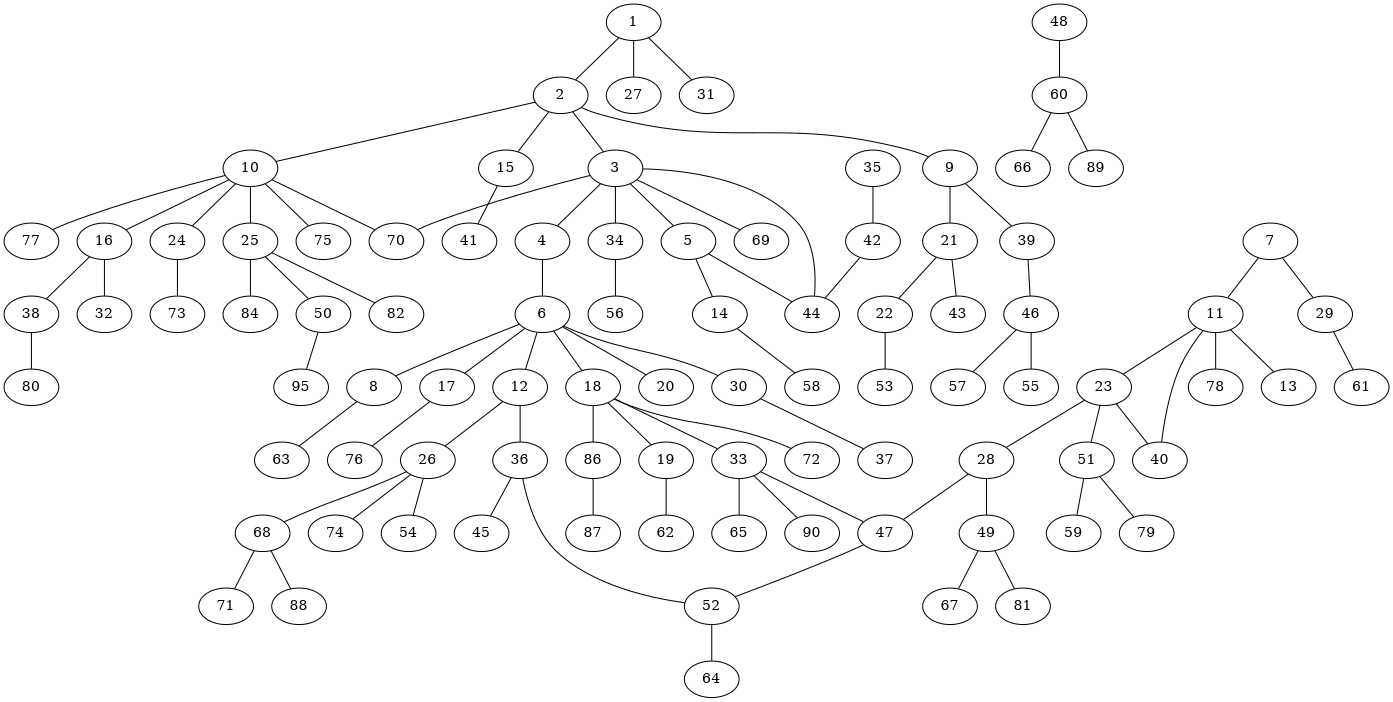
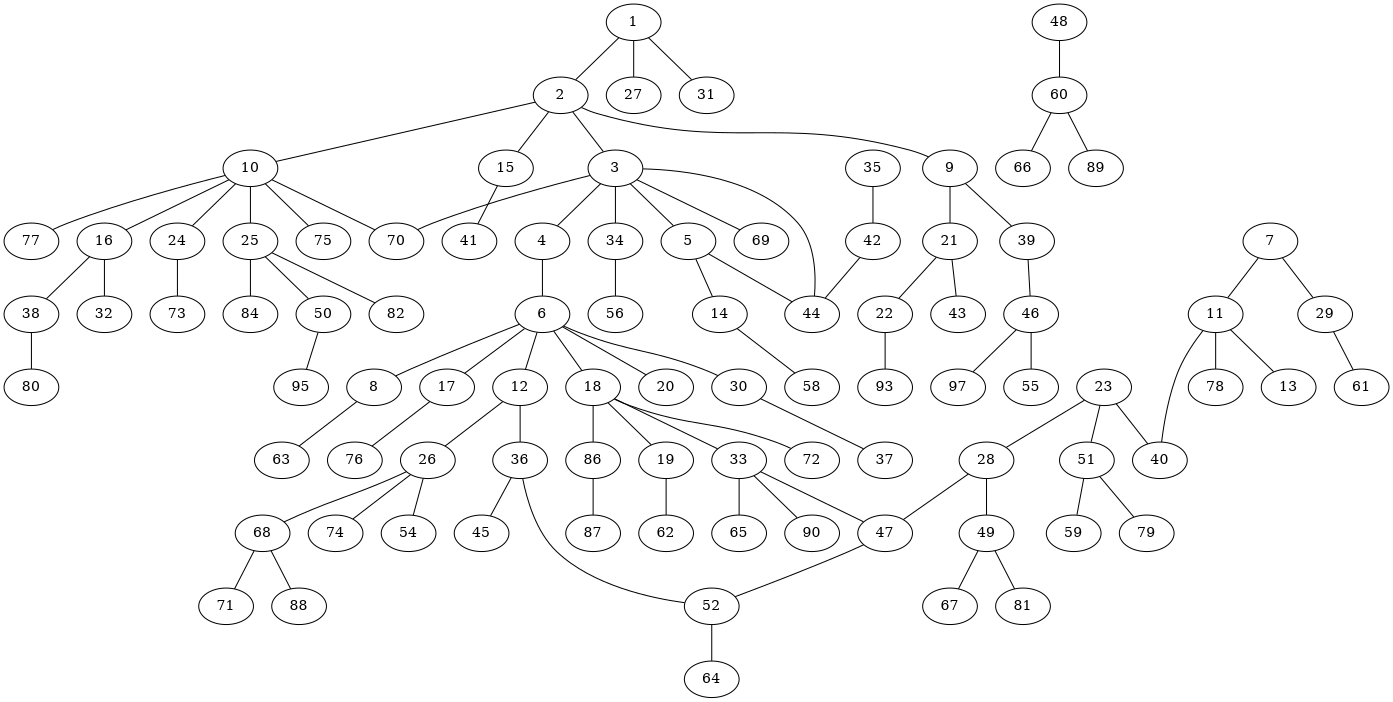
(1160, 351) -> none
(885, 387) -> (885, 387)
(958, 387) -> (958, 387)
